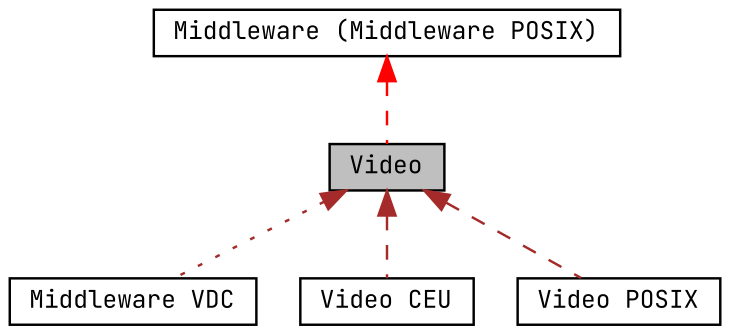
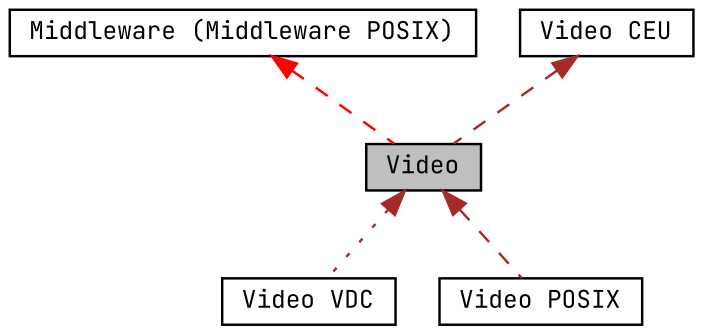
(387, 247) -> (505, 107)
(133, 302) -> (309, 302)
